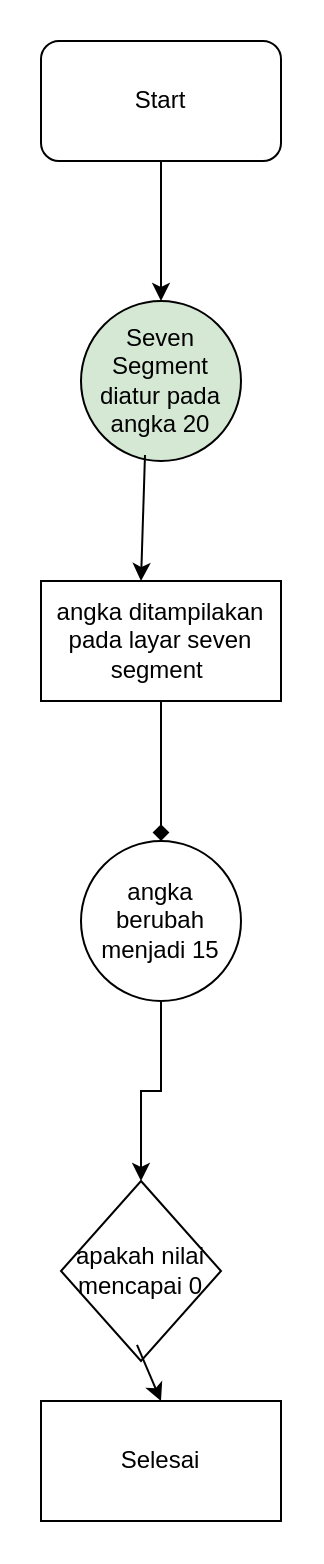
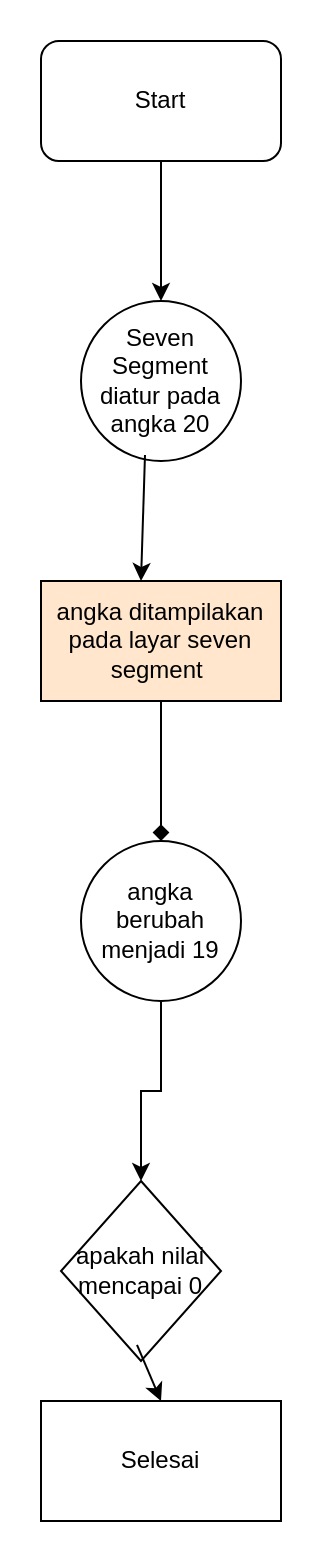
(161, 381) -> (161, 381)
(161, 641) -> (161, 641)
(161, 921) -> (161, 921)
